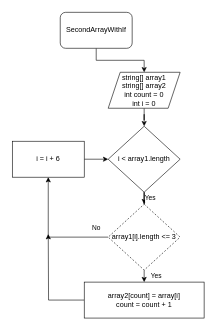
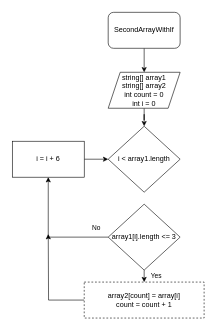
(96, 30) -> (144, 30)
(144, 200) -> none
(144, 237) -> (144, 237)
(144, 300) -> (144, 300)
